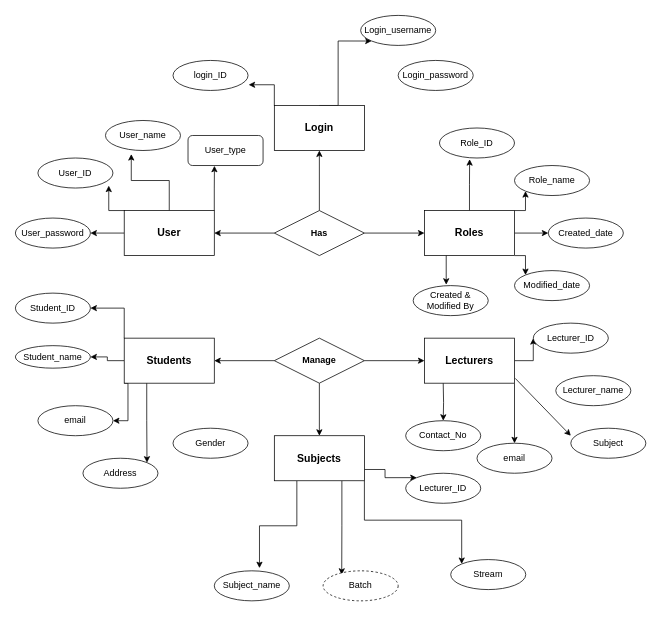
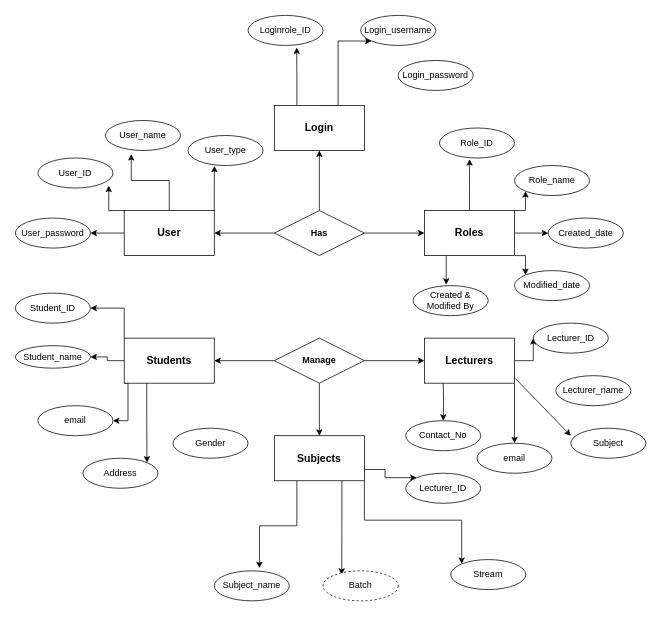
none -> (285, 30)
none -> (297, 64)
(210, 75) -> none
(274, 85) -> none
(225, 150) -> (225, 150)
